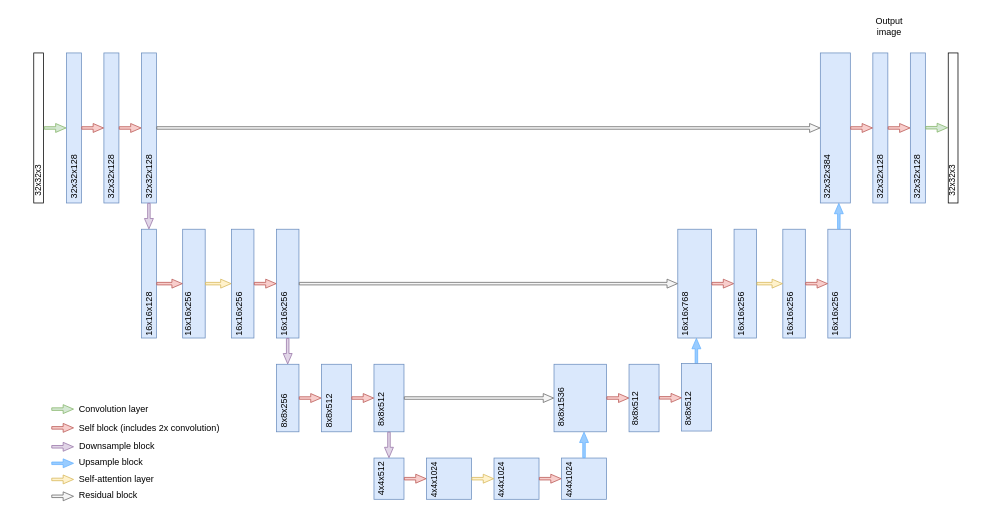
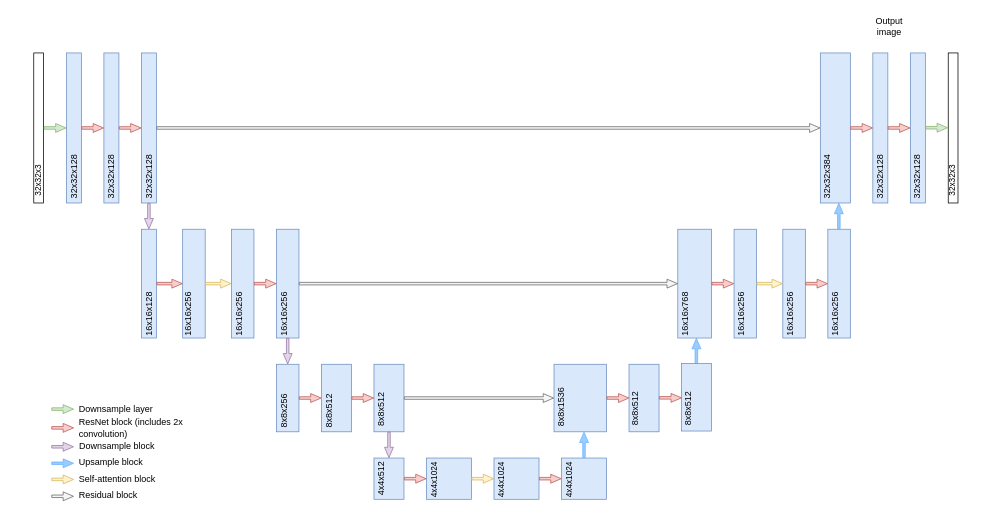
(117, 409) -> (116, 409)
(150, 428) -> (150, 428)
(122, 479) -> (122, 479)
